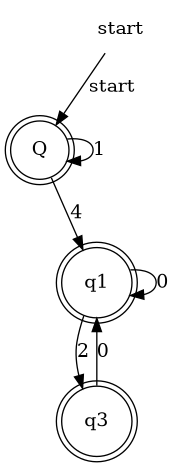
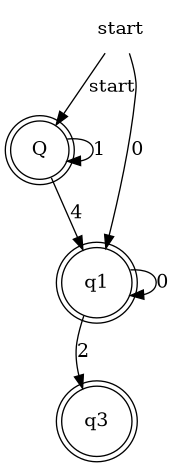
(97, 359) -> (129, 145)
